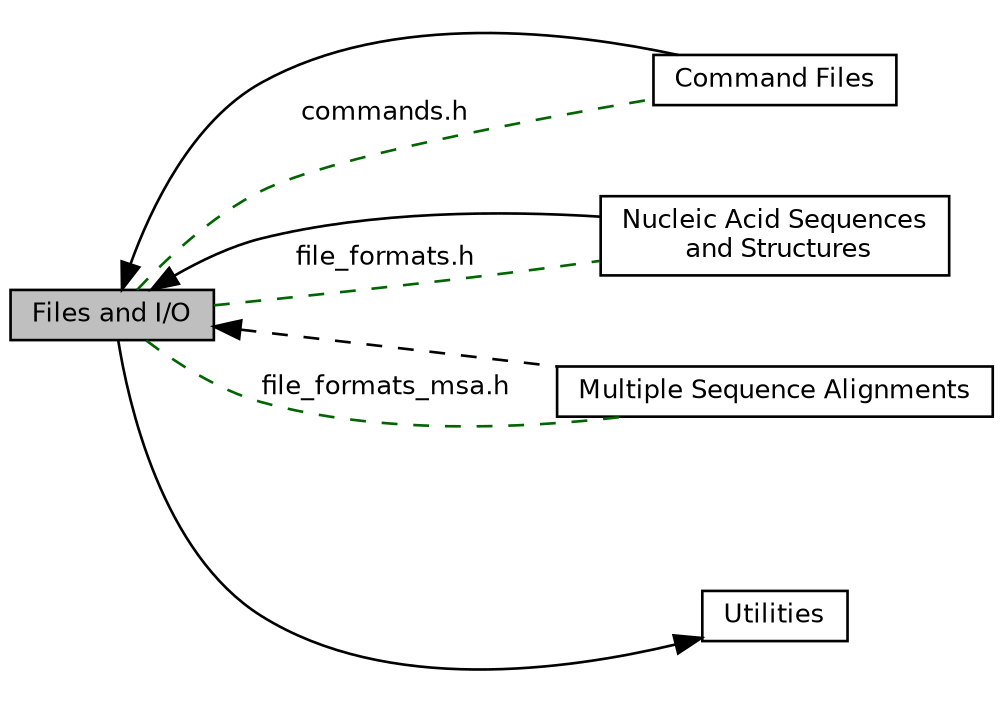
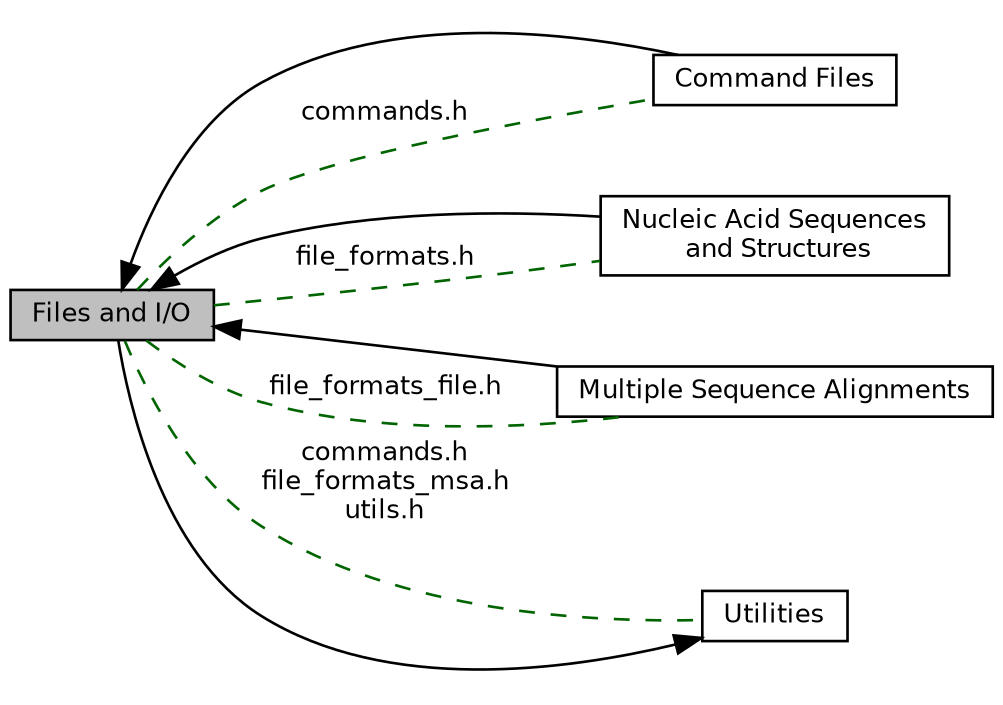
(399, 348) -> (399, 348)
(385, 388) -> (385, 388)
none -> (362, 574)
